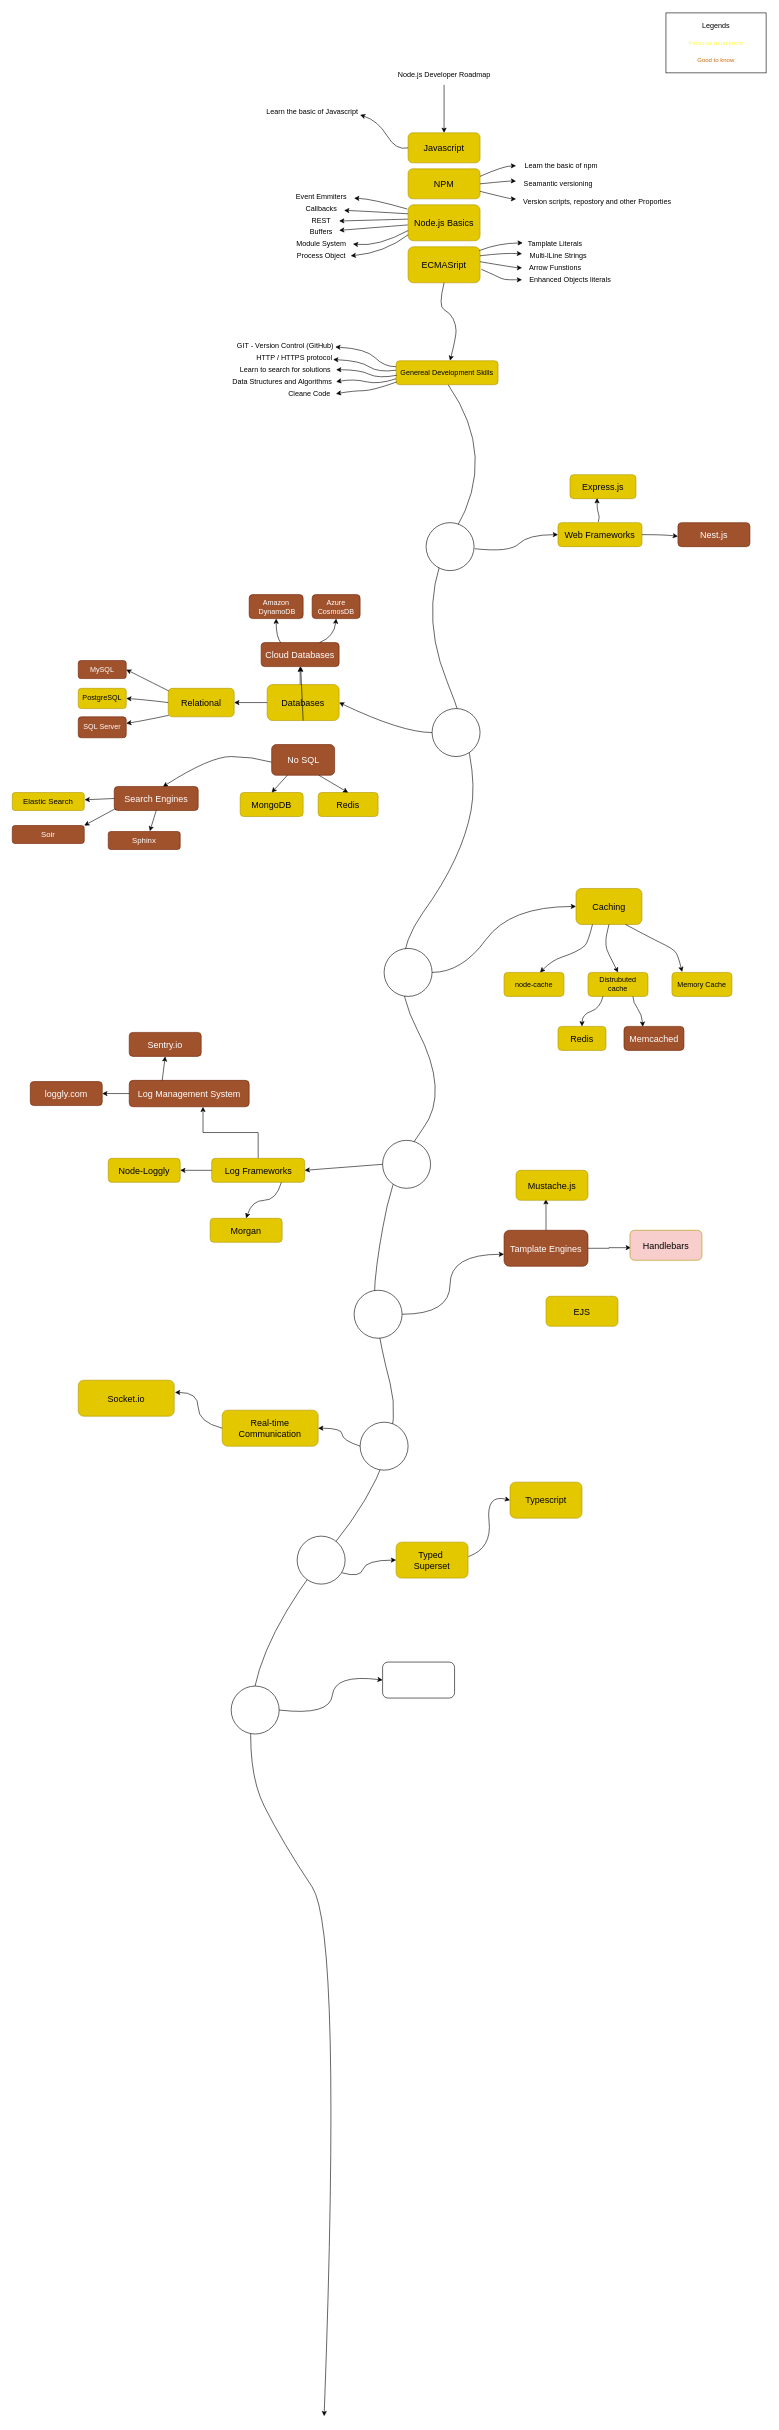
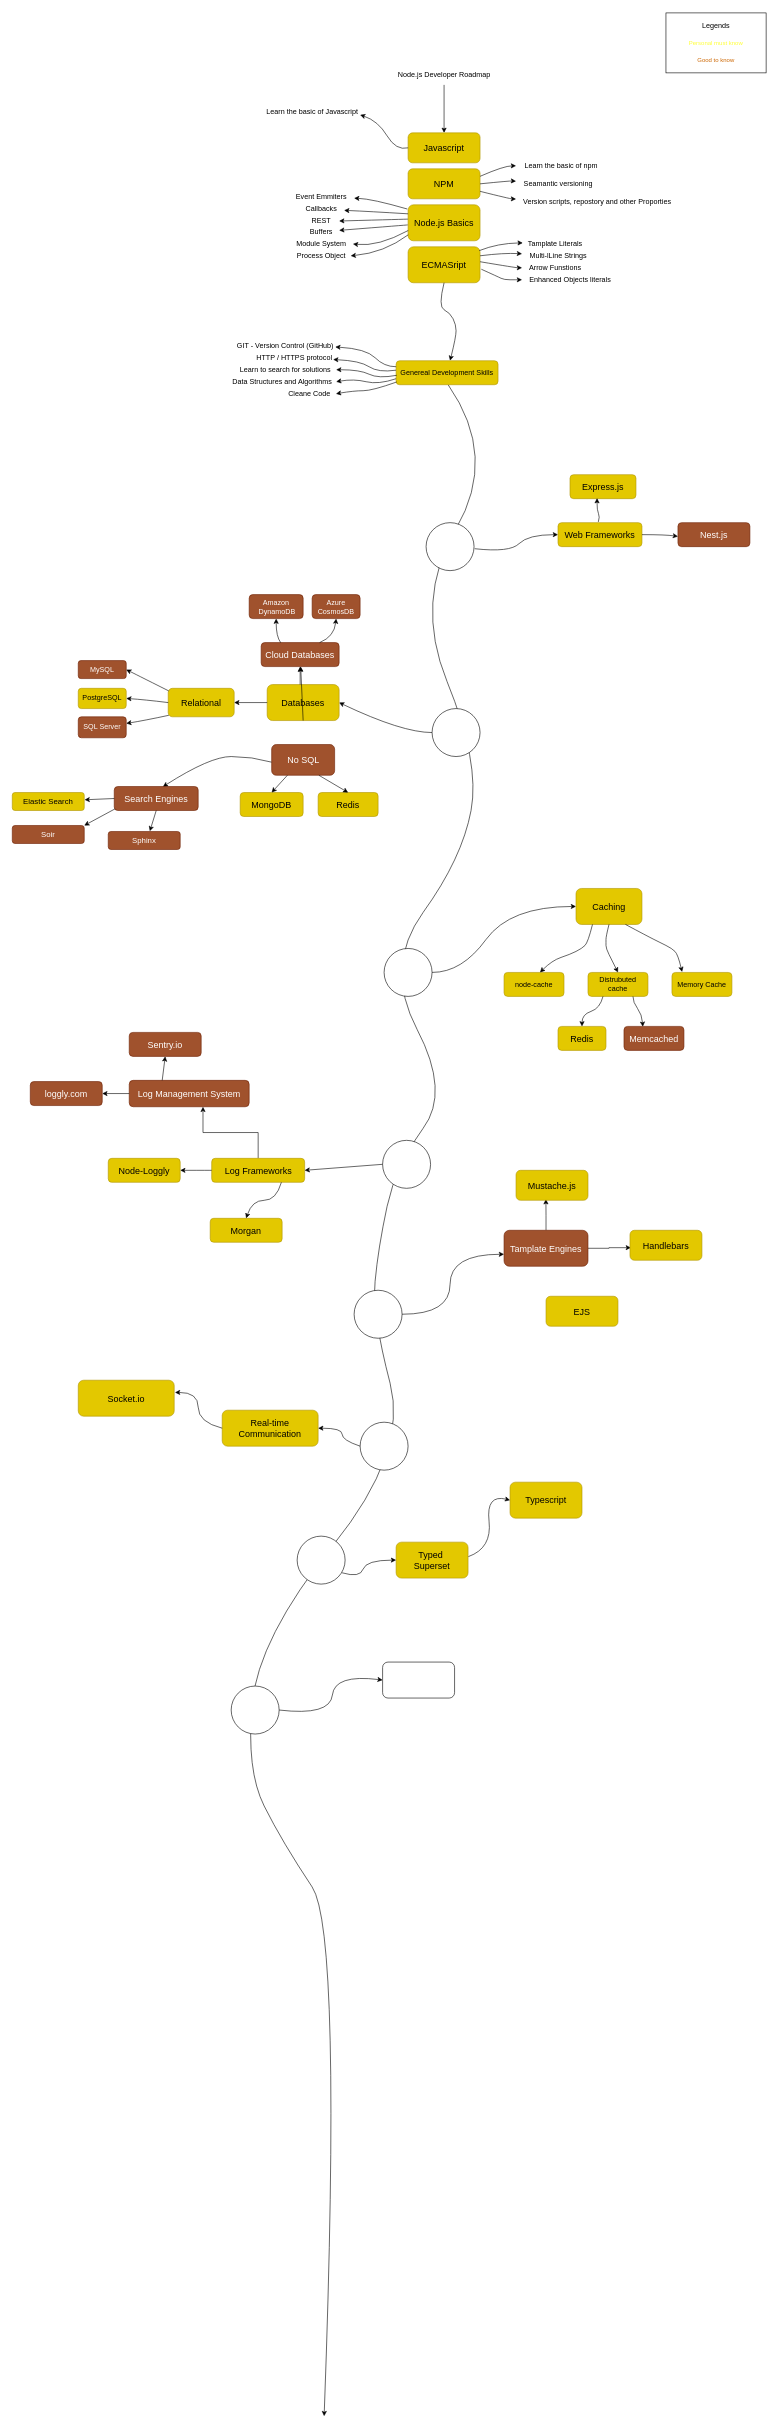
(666, 1245) -> (666, 1245)
